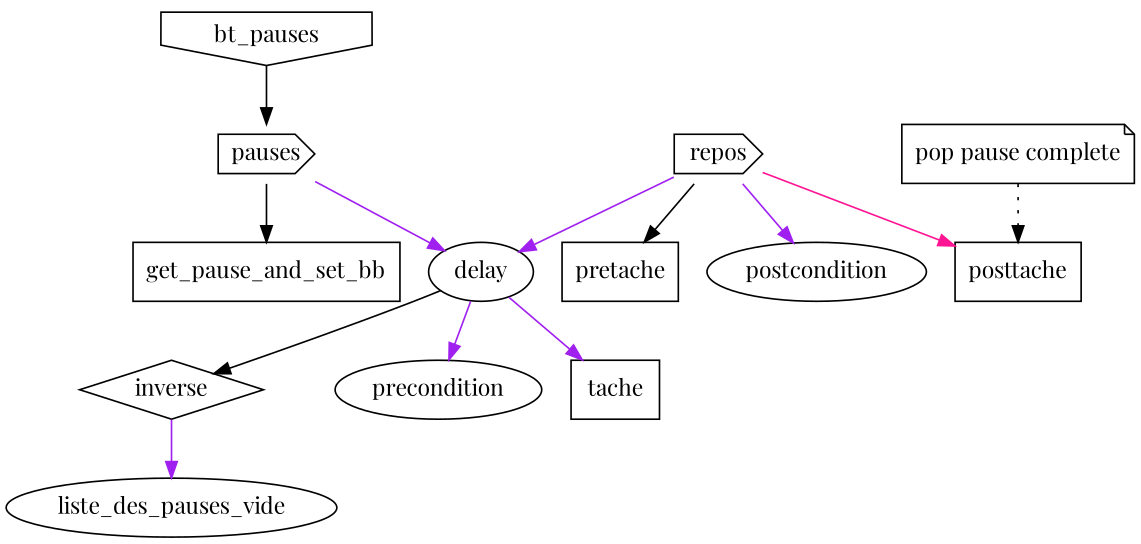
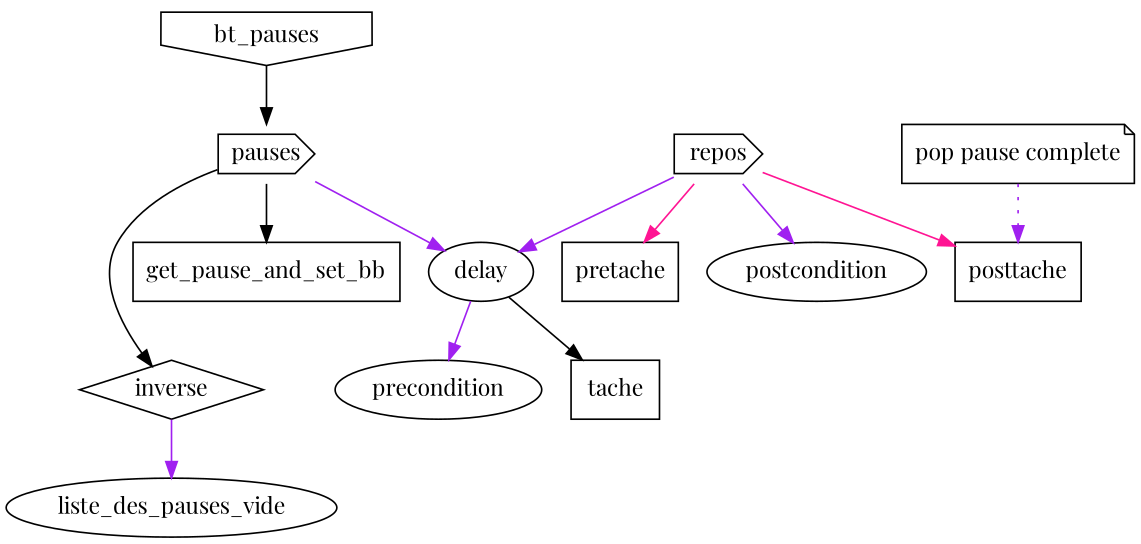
(1018, 205) -> (1018, 205)
(675, 207) -> (675, 207)
(539, 323) -> (539, 323)
(336, 331) -> (119, 240)
